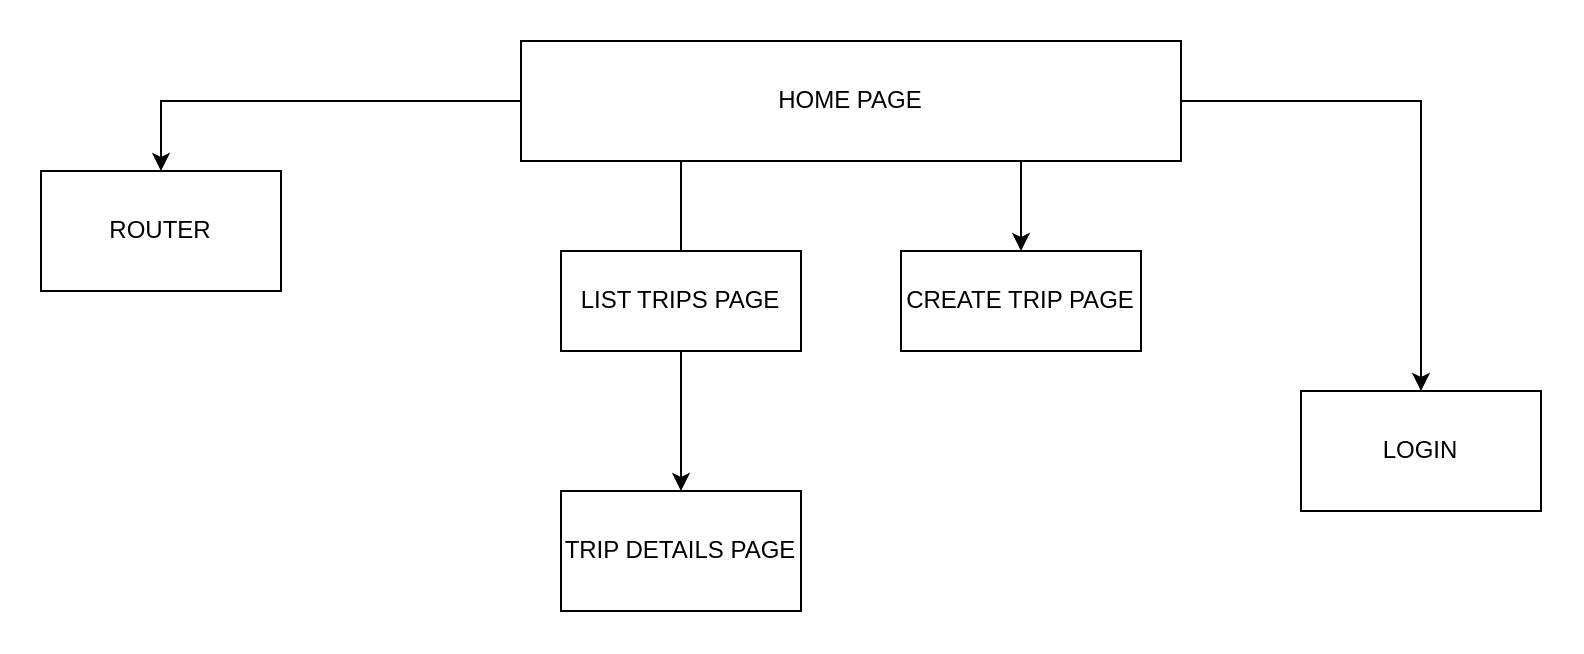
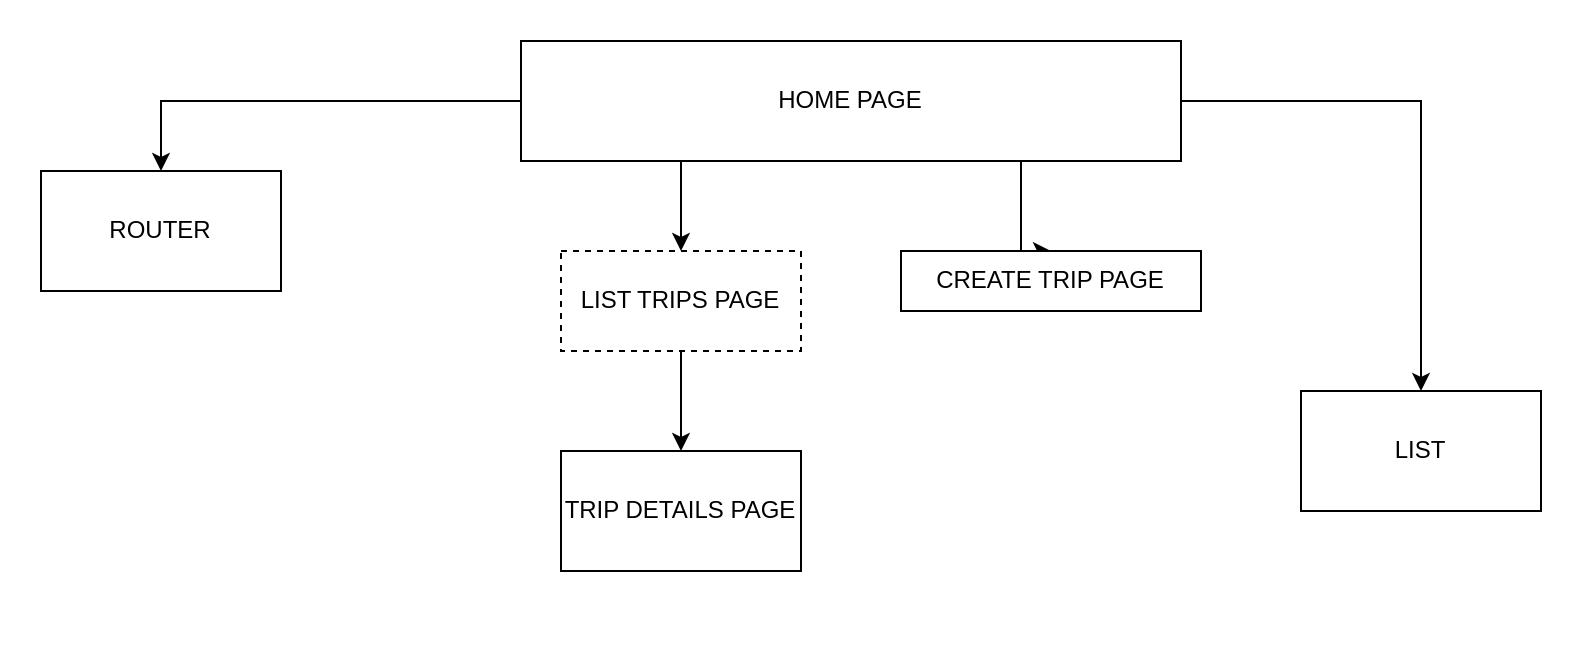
(681, 242) -> (681, 236)
(681, 301) -> (681, 301)
(1021, 301) -> (1051, 281)
(1421, 451) -> (1421, 451)
(681, 551) -> (681, 511)
